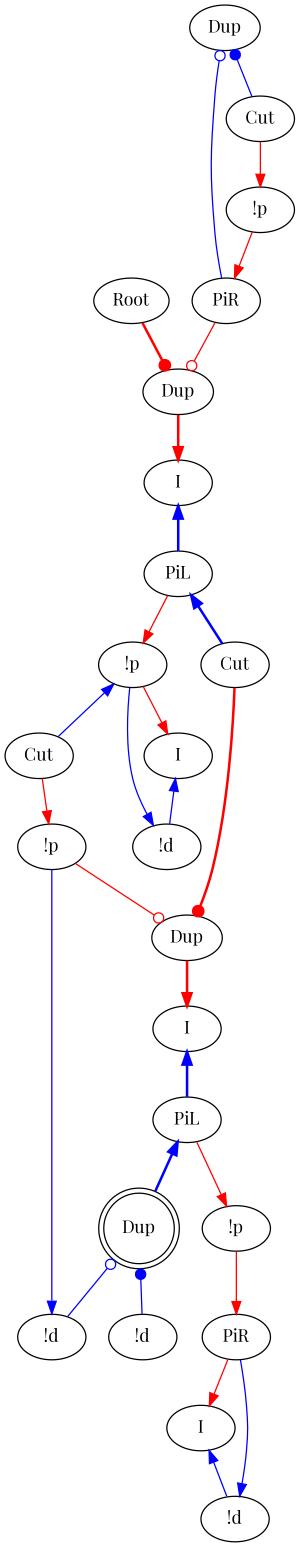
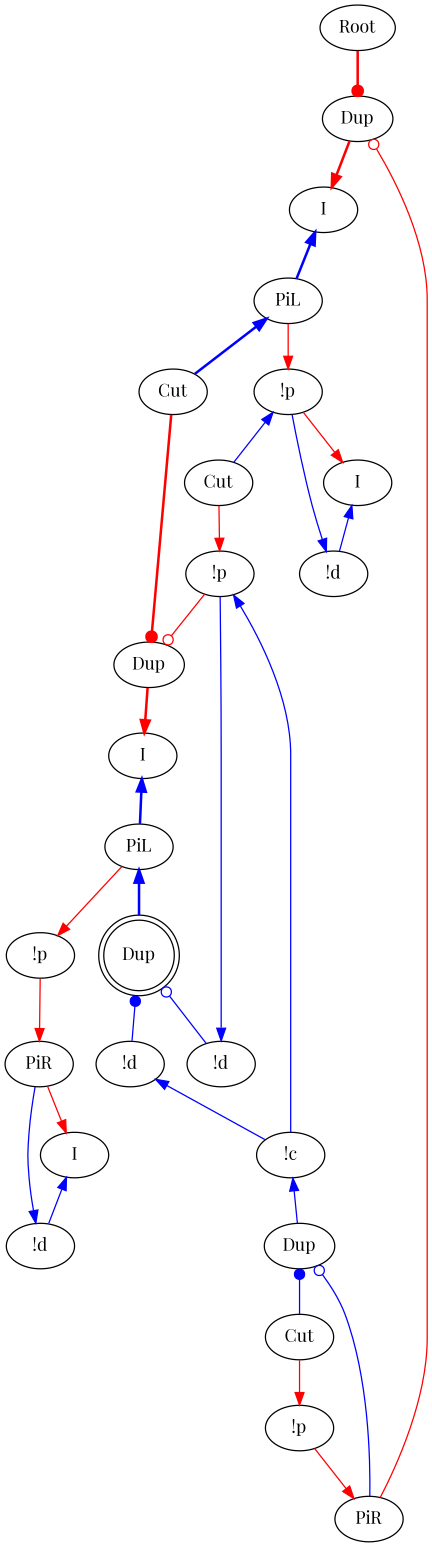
none -> (291, 1155)
